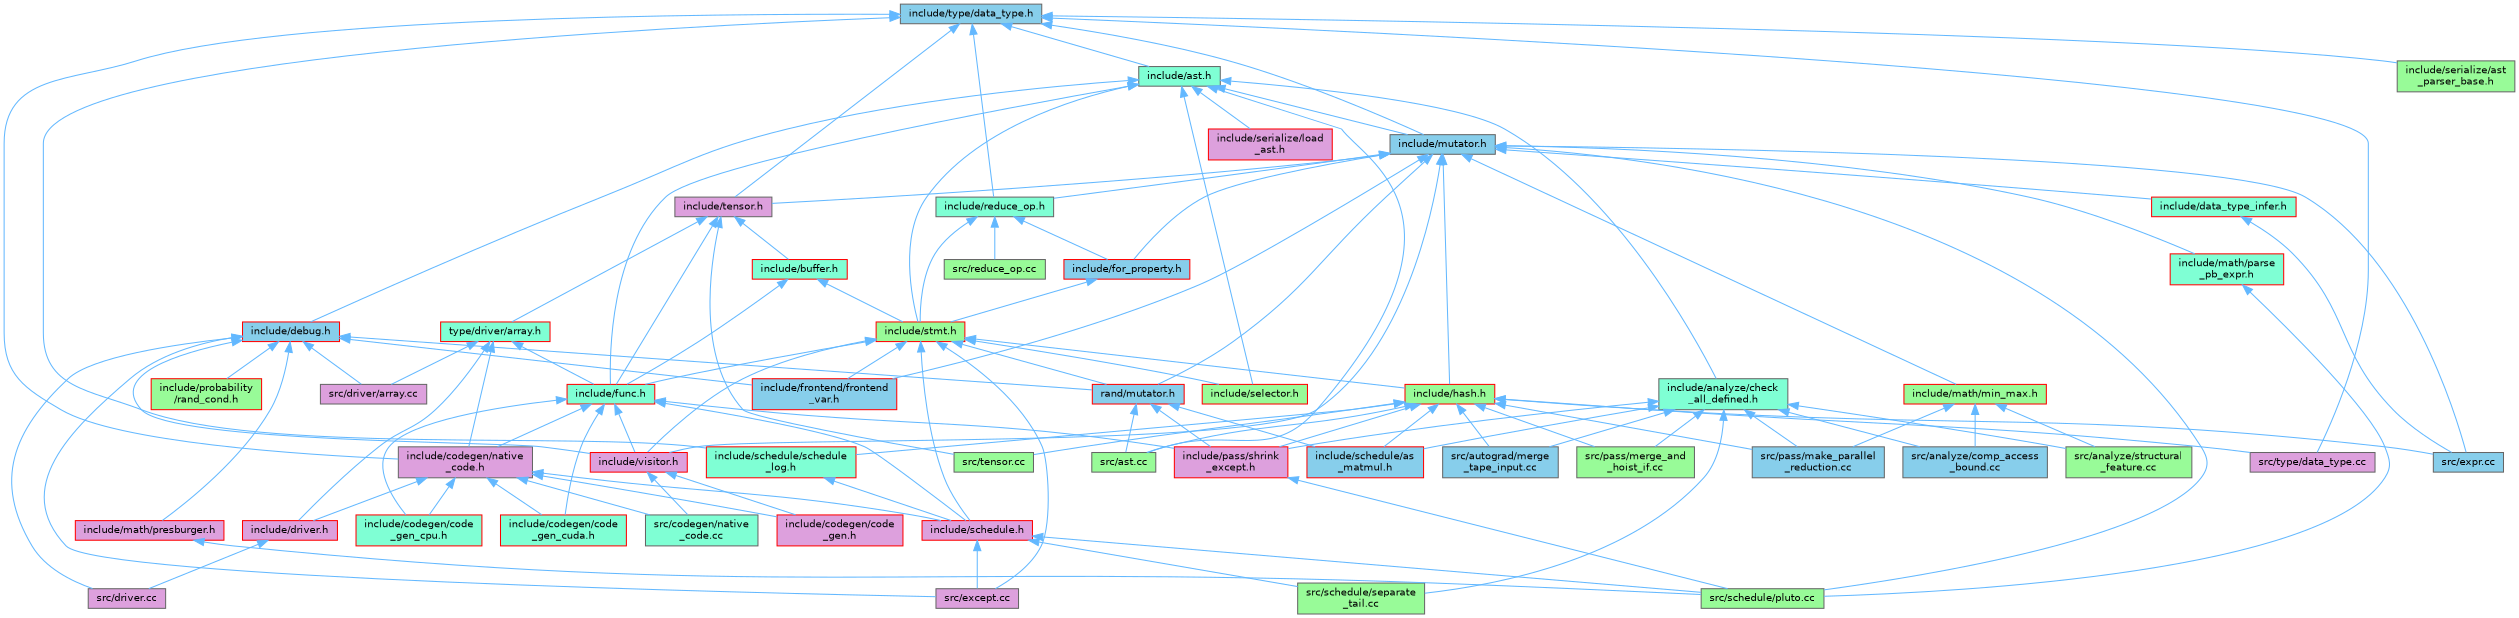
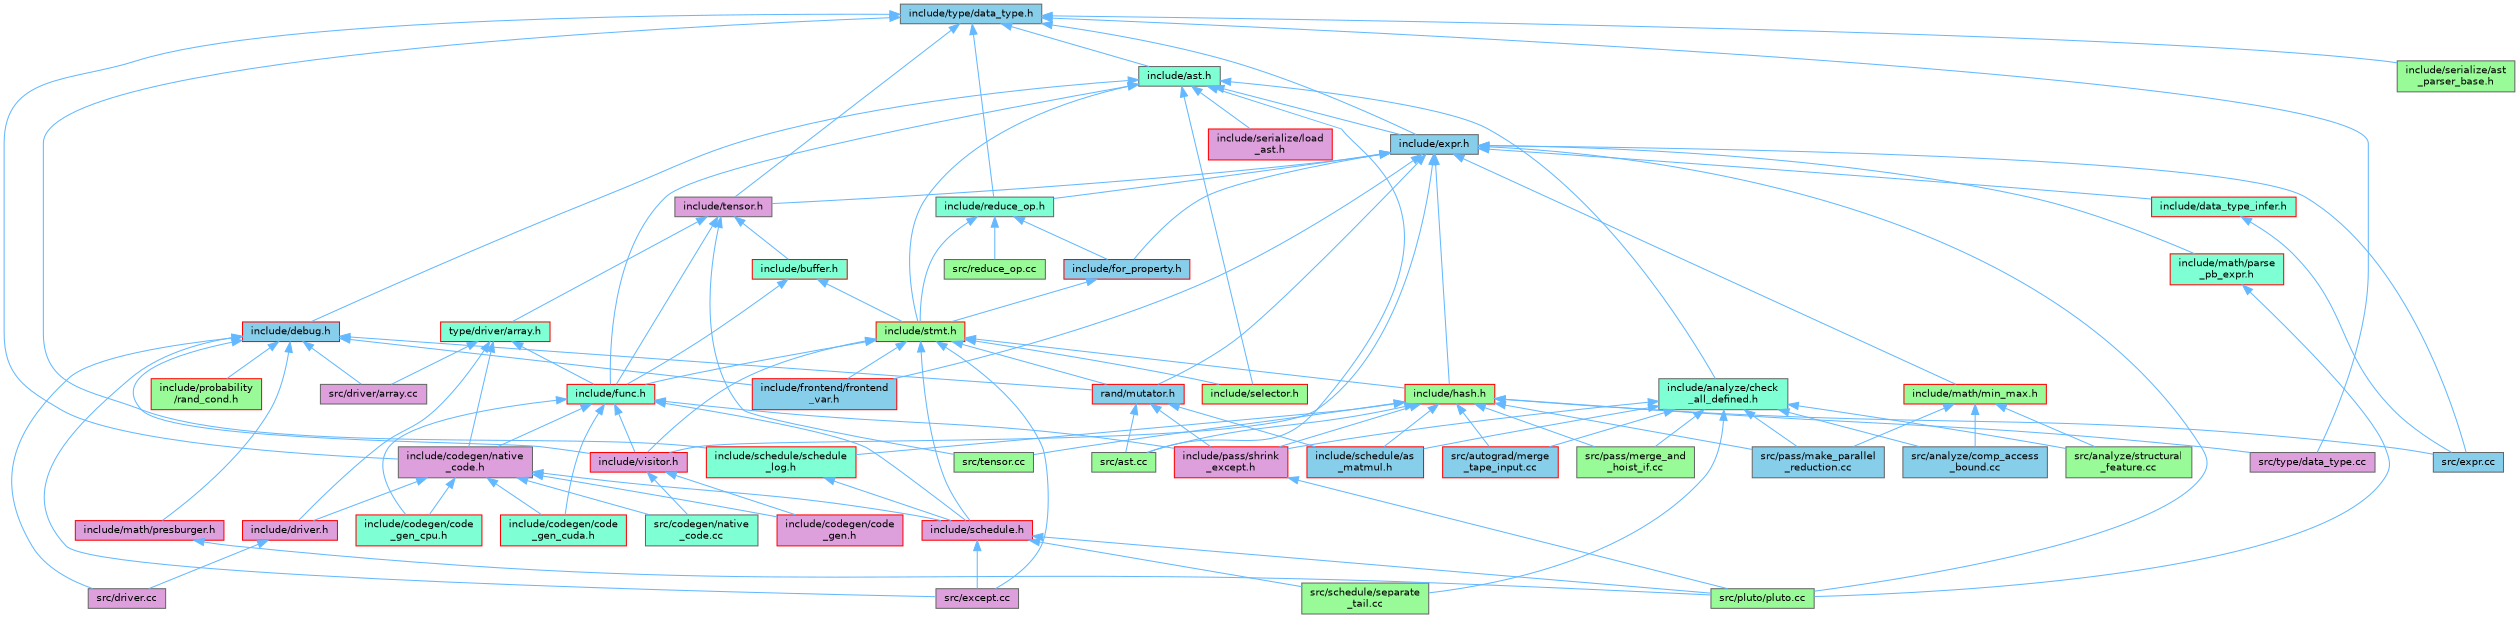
(1443, 144) -> (1434, 144)
(1500, 462) -> (1500, 462)
(1763, 599) -> (1763, 599)
